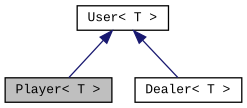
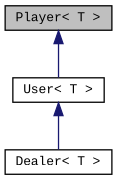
(86, 59) -> (59, 61)
